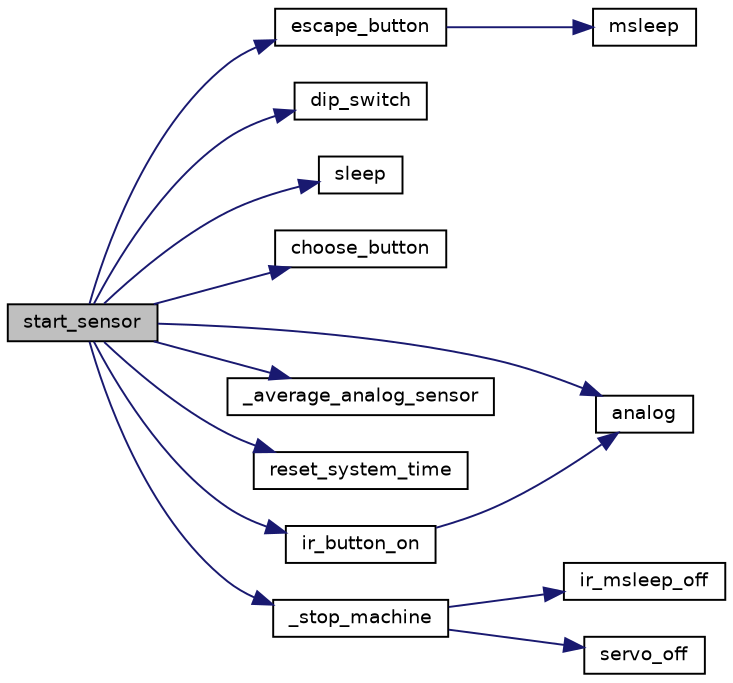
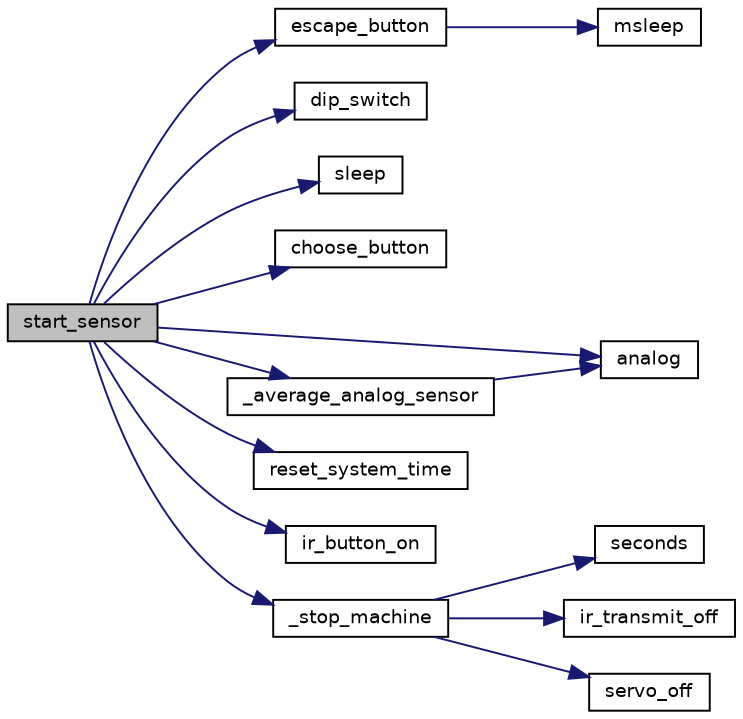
(523, 493) -> (537, 374)
none -> (649, 544)
(645, 581) -> (649, 618)
